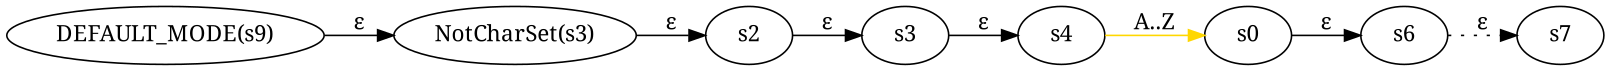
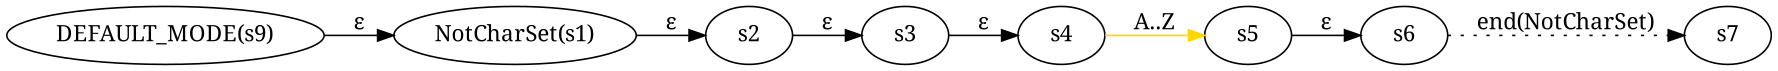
(1482, 23) -> (1566, 23)
(515, 35) -> (515, 35)
(1248, 35) -> (1248, 35)
